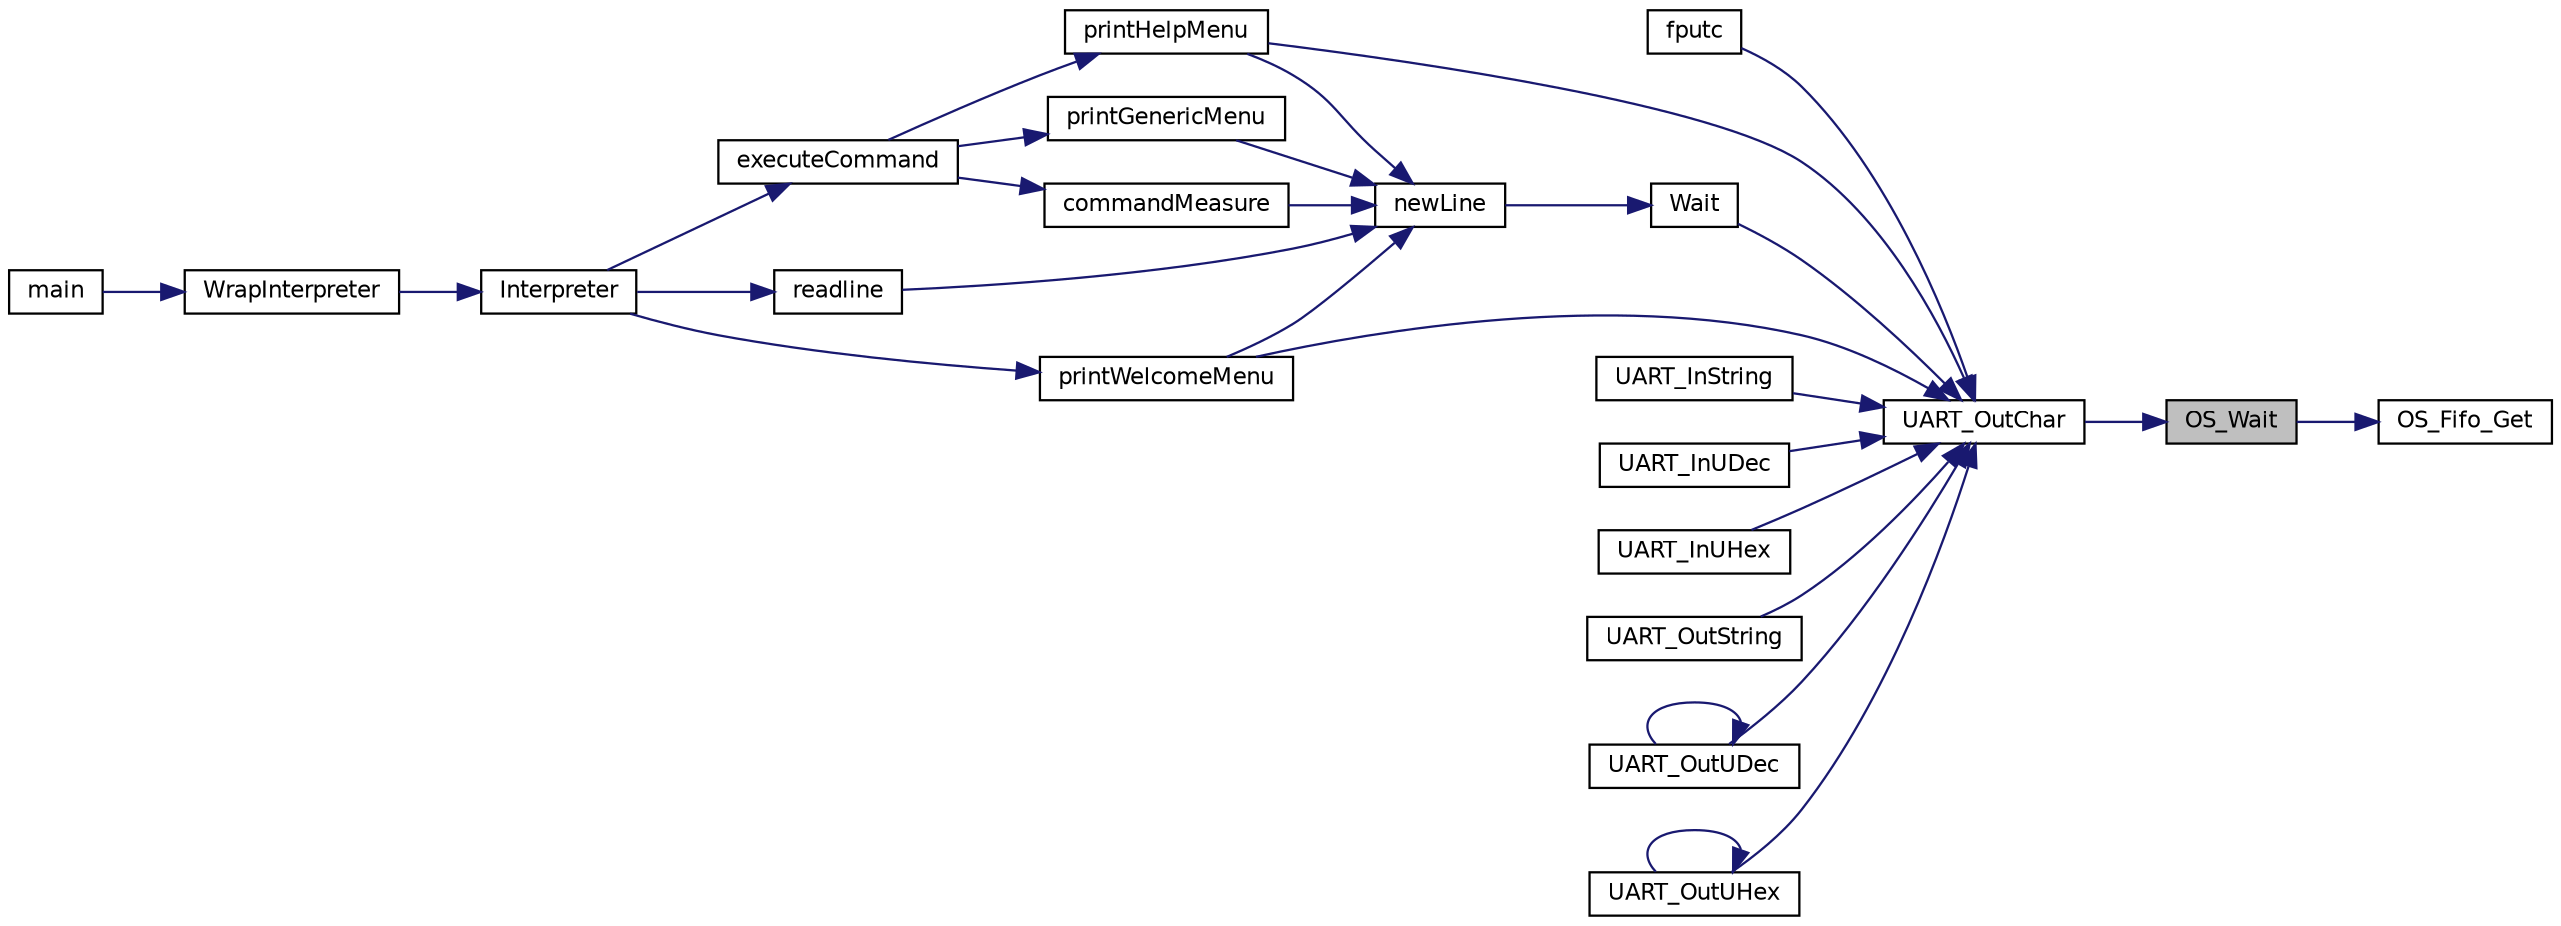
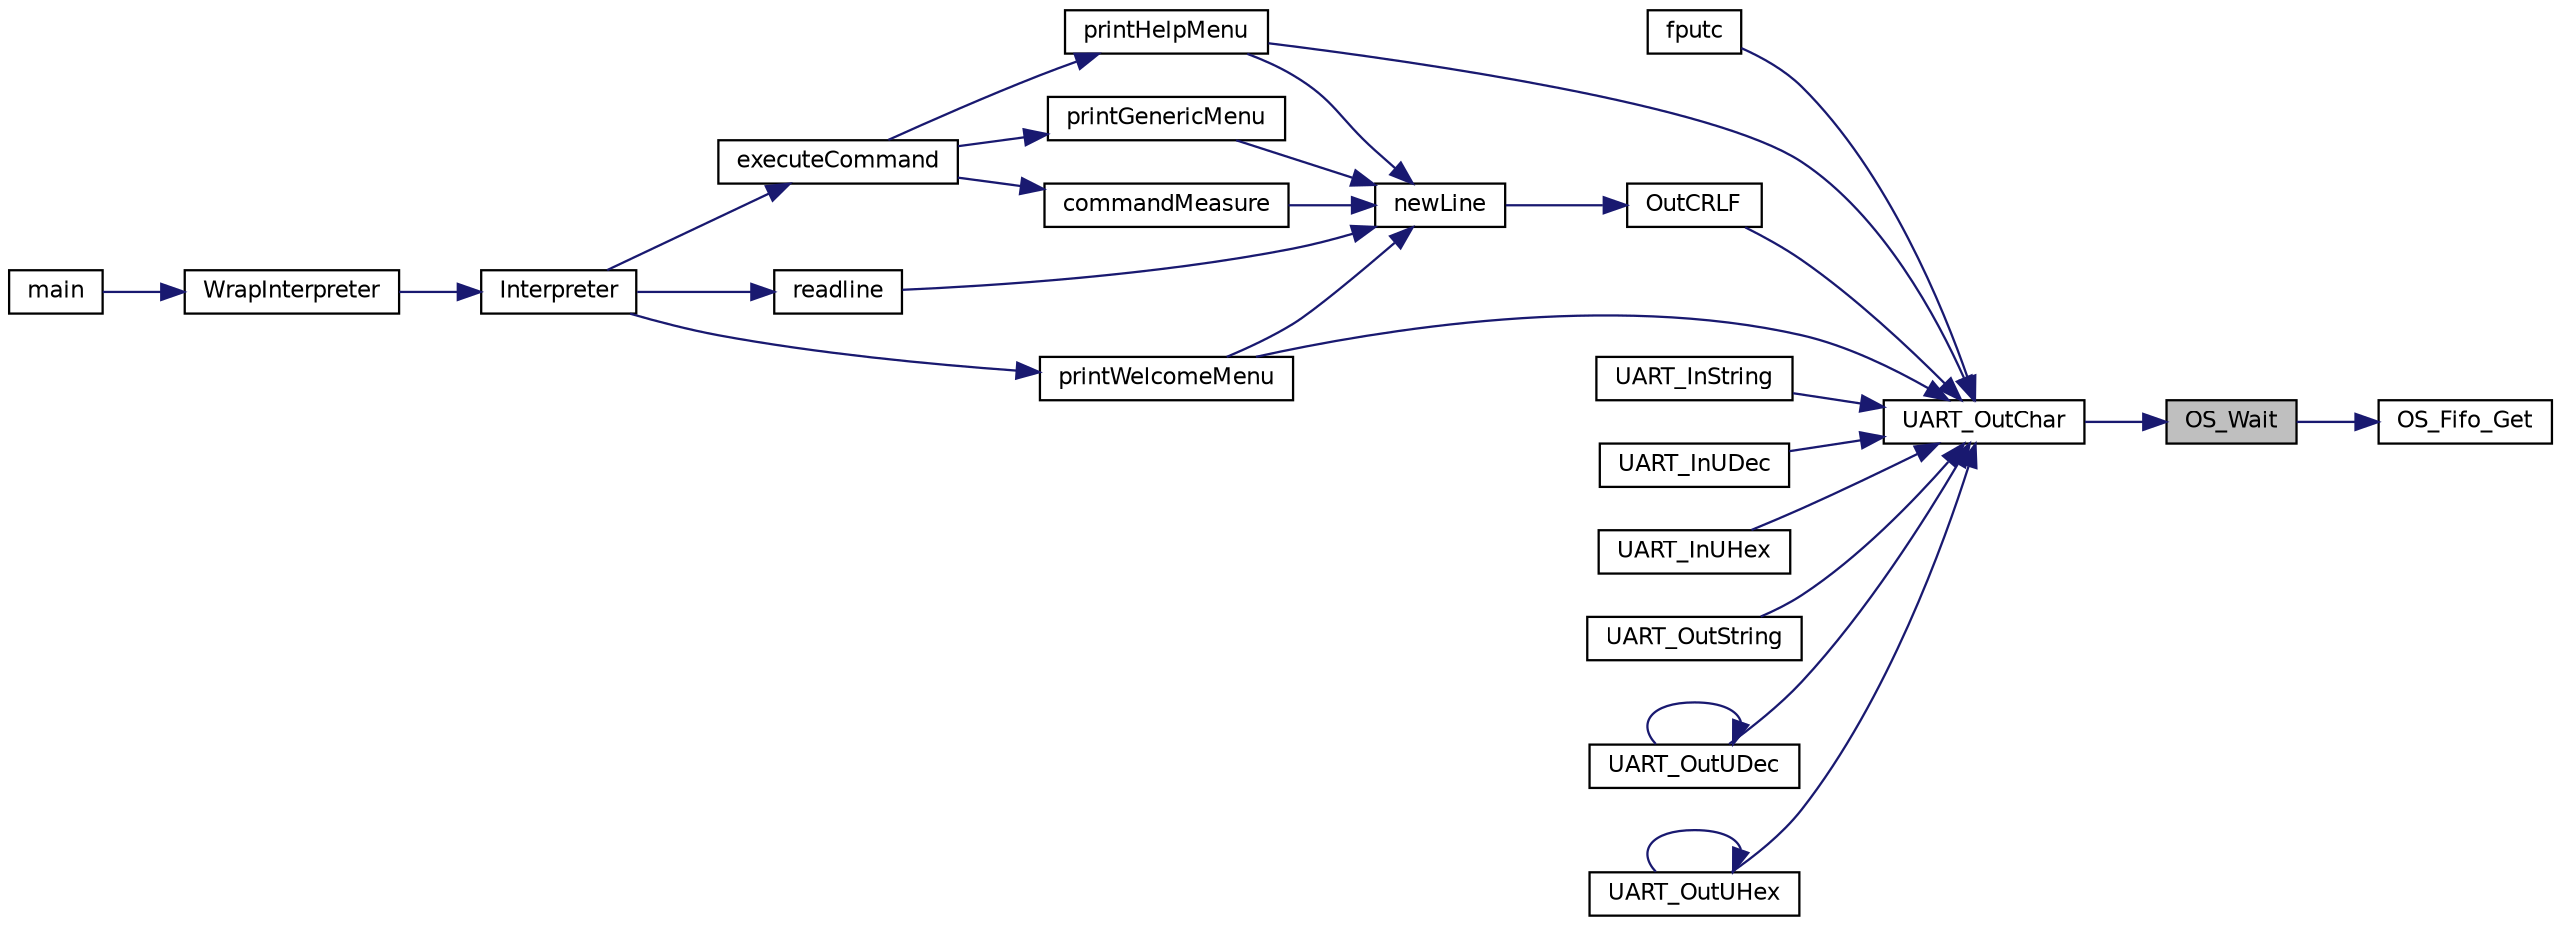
(1694, 205) -> (1694, 205)
